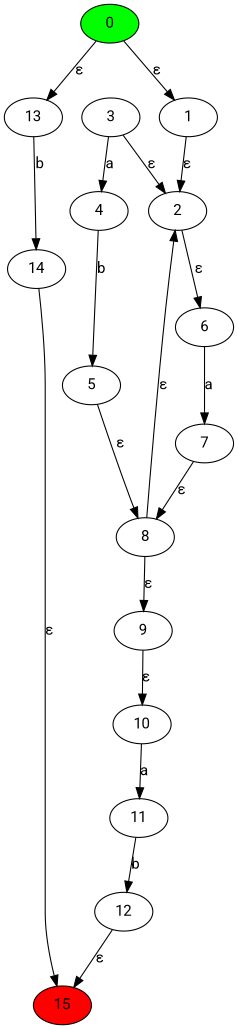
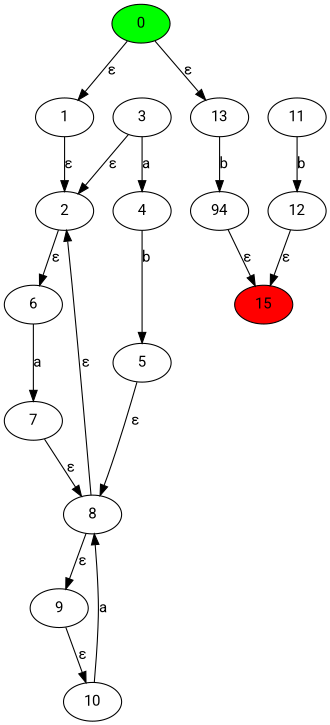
(37, 269) -> (220, 211)
(141, 766) -> (98, 614)
